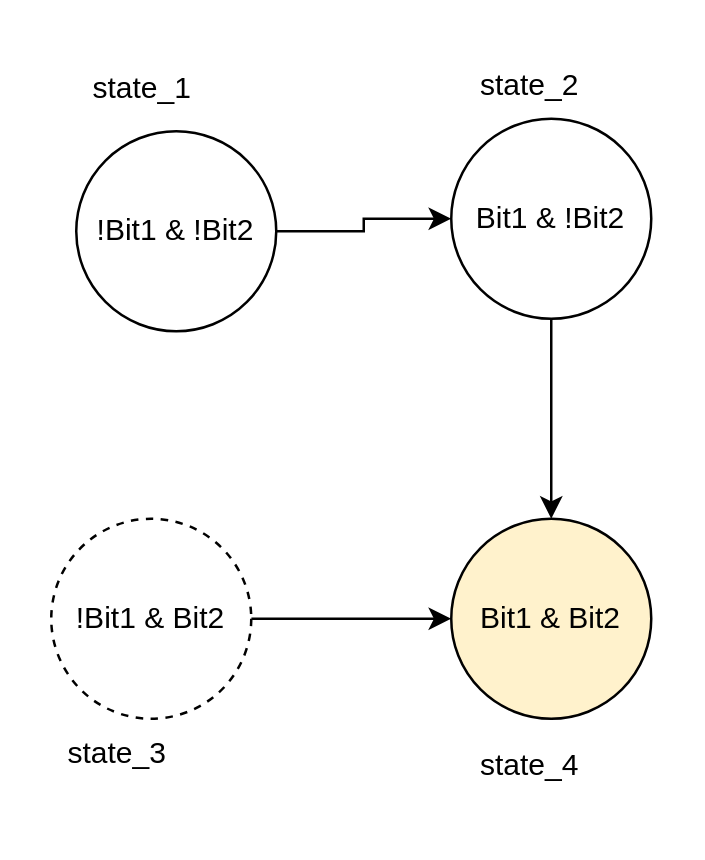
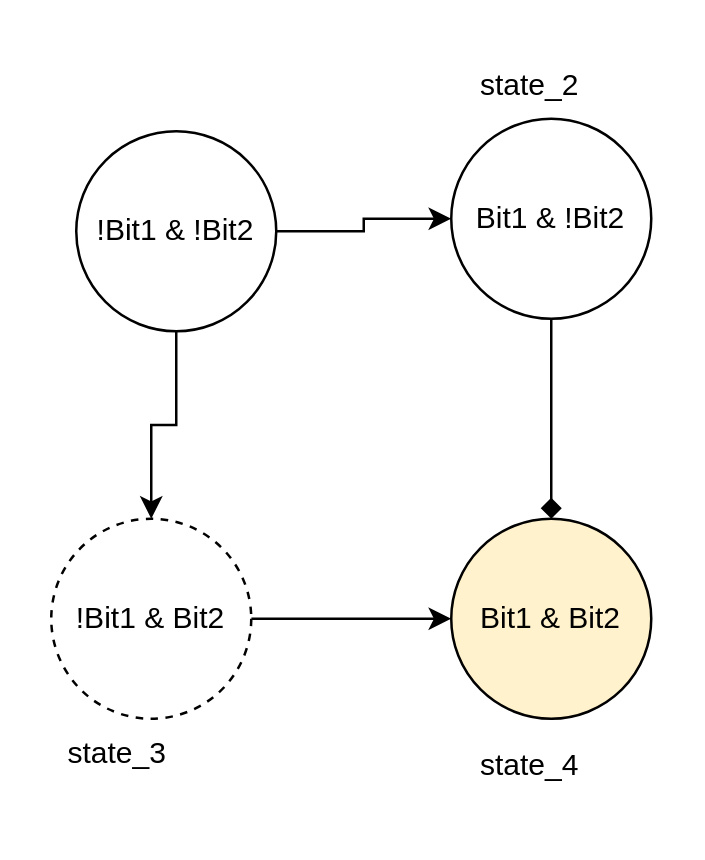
(151, 89) -> none
none -> (172, 425)
(551, 499) -> (551, 498)
